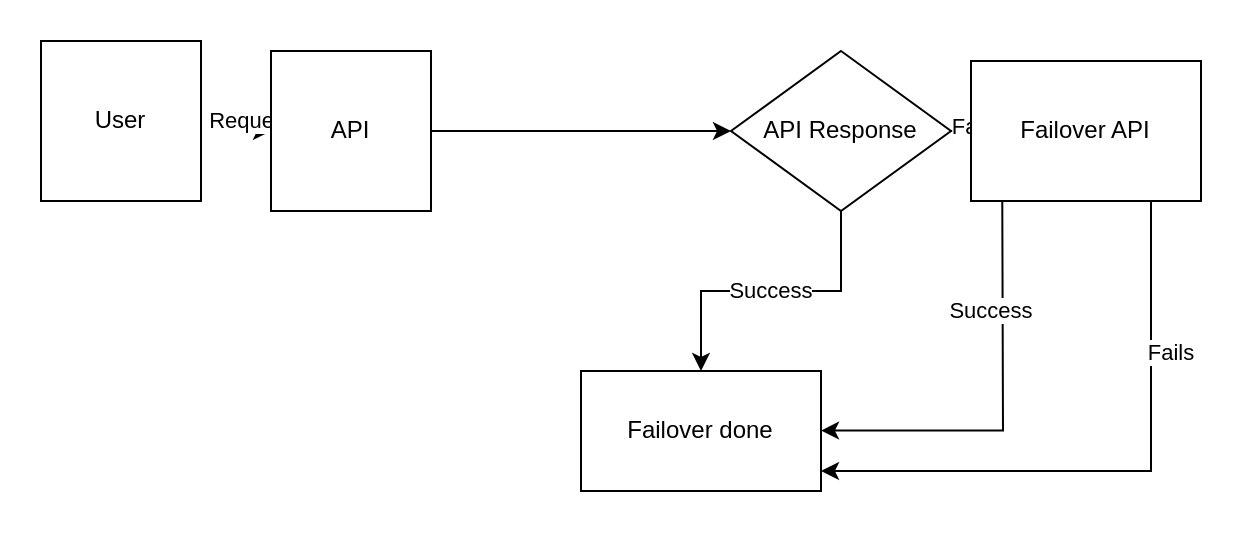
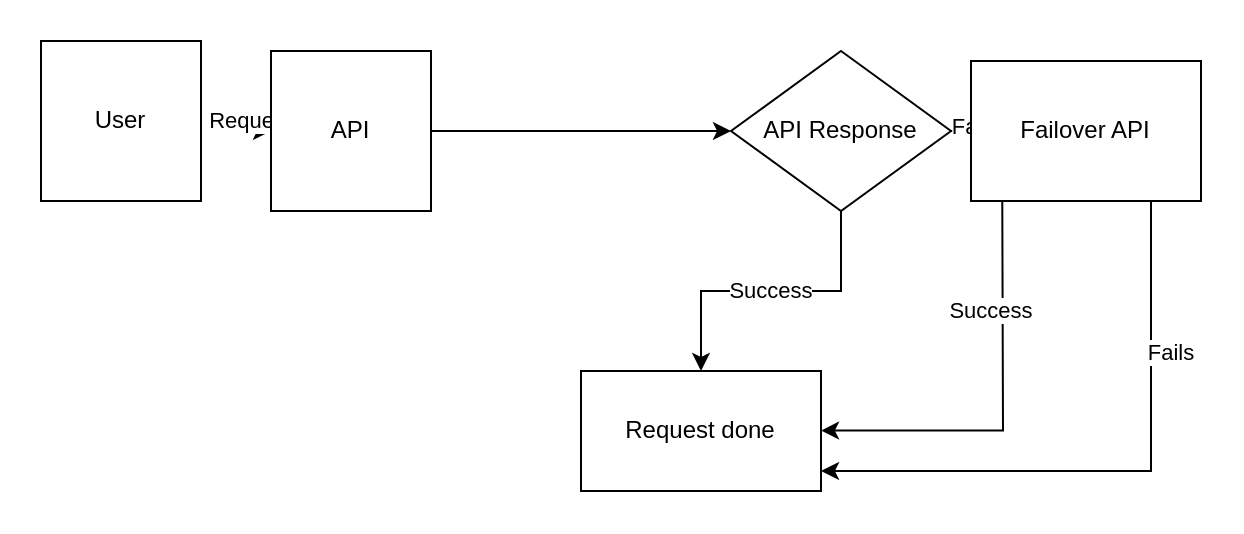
(701, 431) -> (701, 431)
